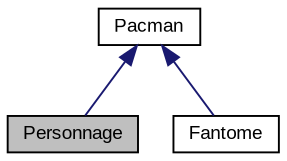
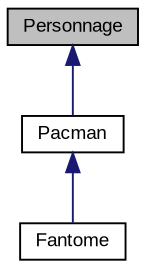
(105, 89) -> (73, 91)
